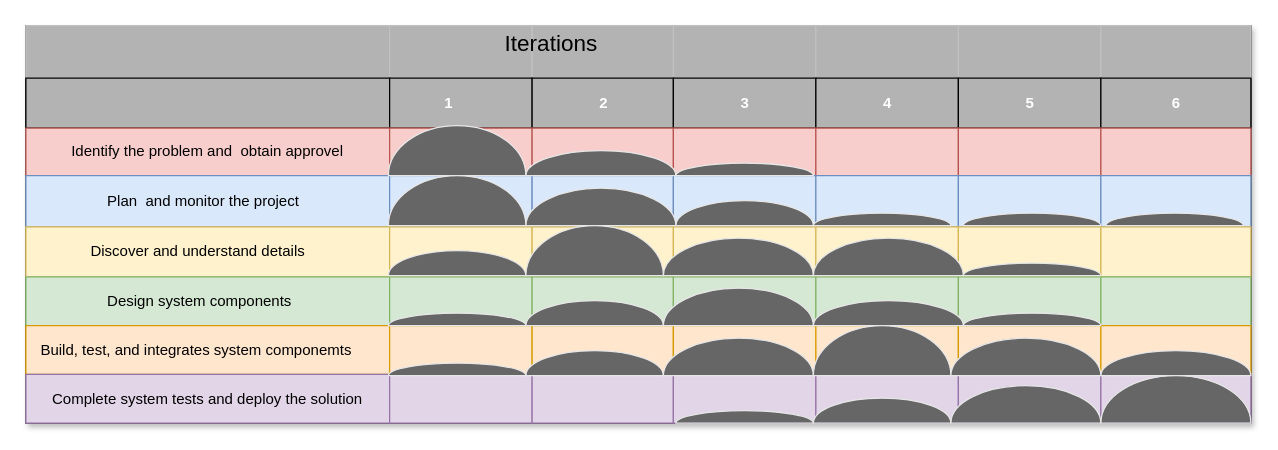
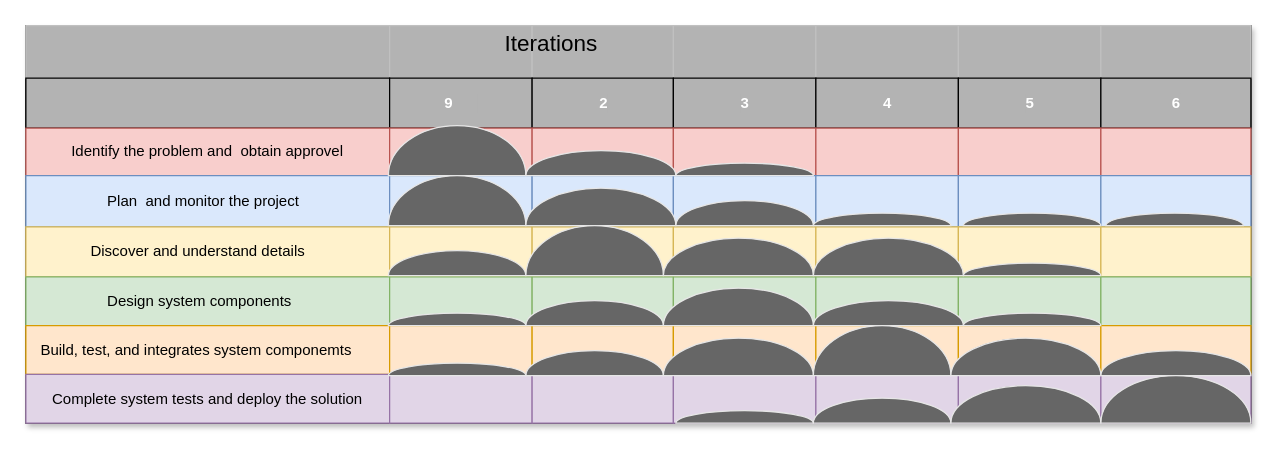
(461, 103) -> (461, 103)
